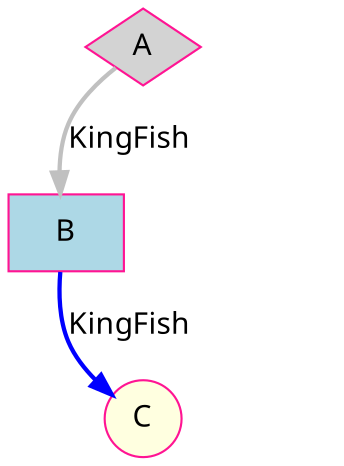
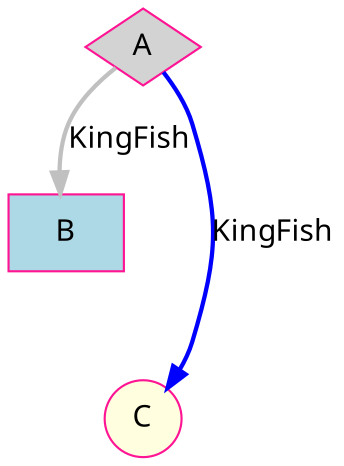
(65, 331) -> (212, 219)
